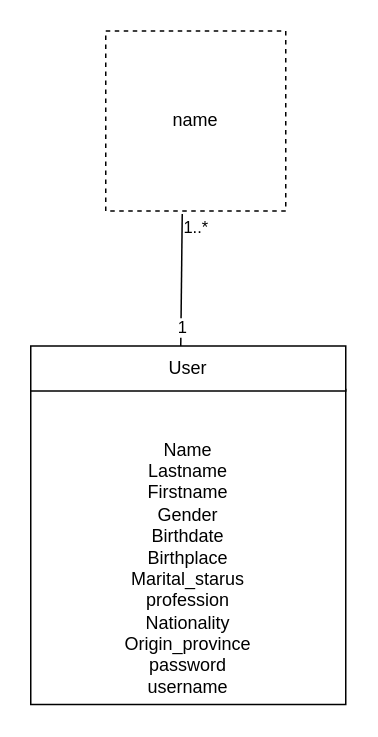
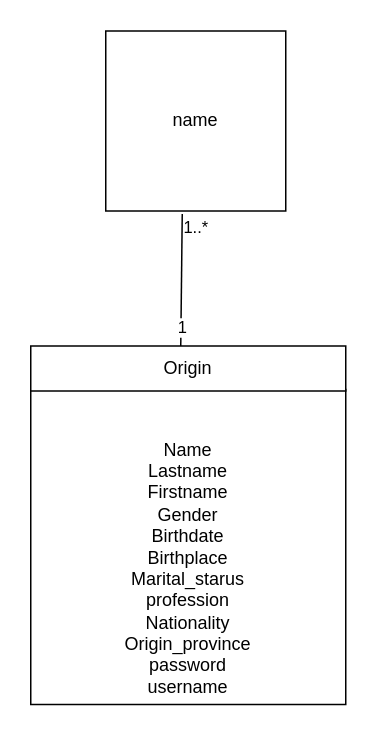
(196, 121) -> (196, 121)
(188, 368) -> (188, 368)
